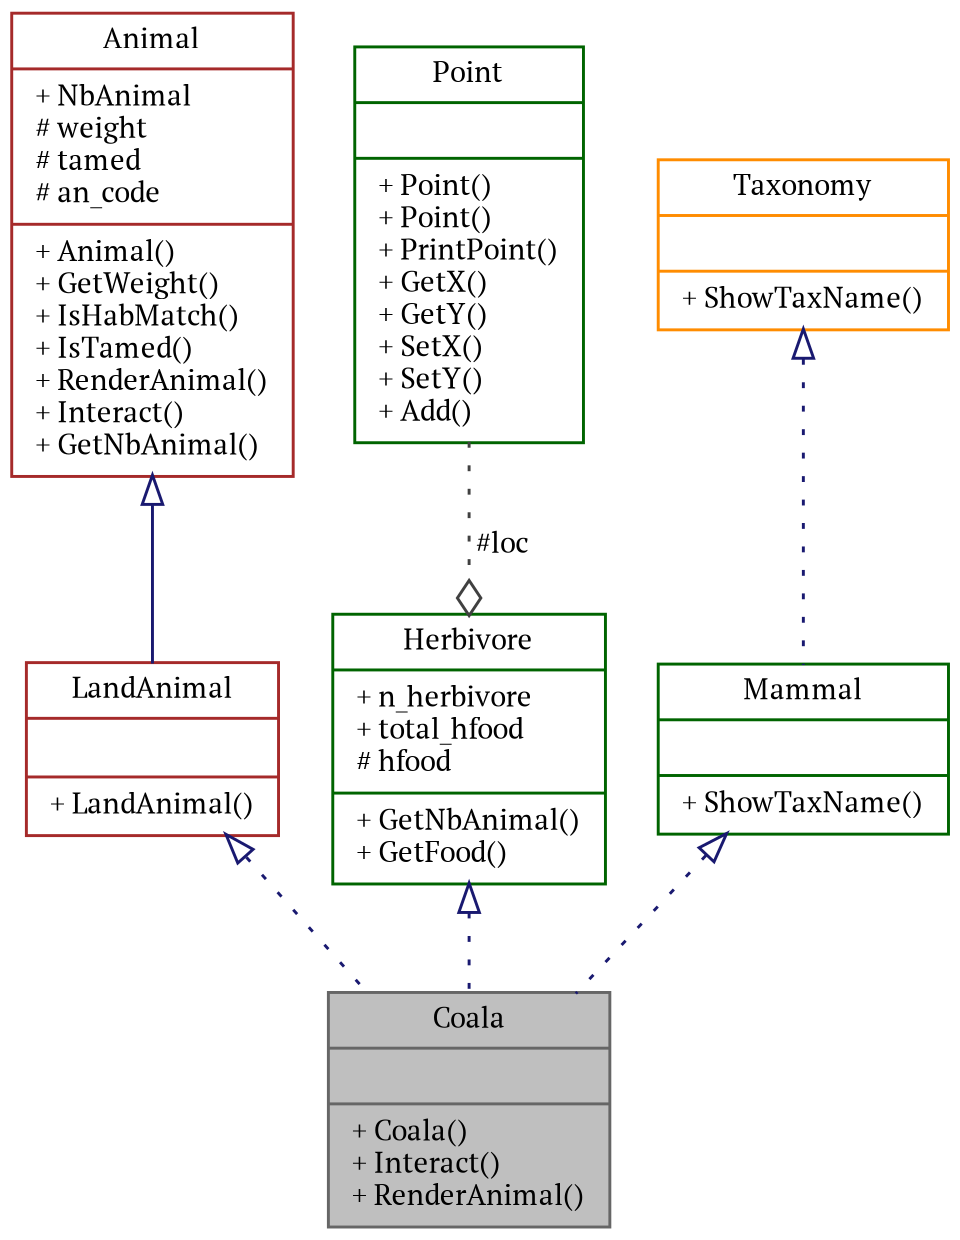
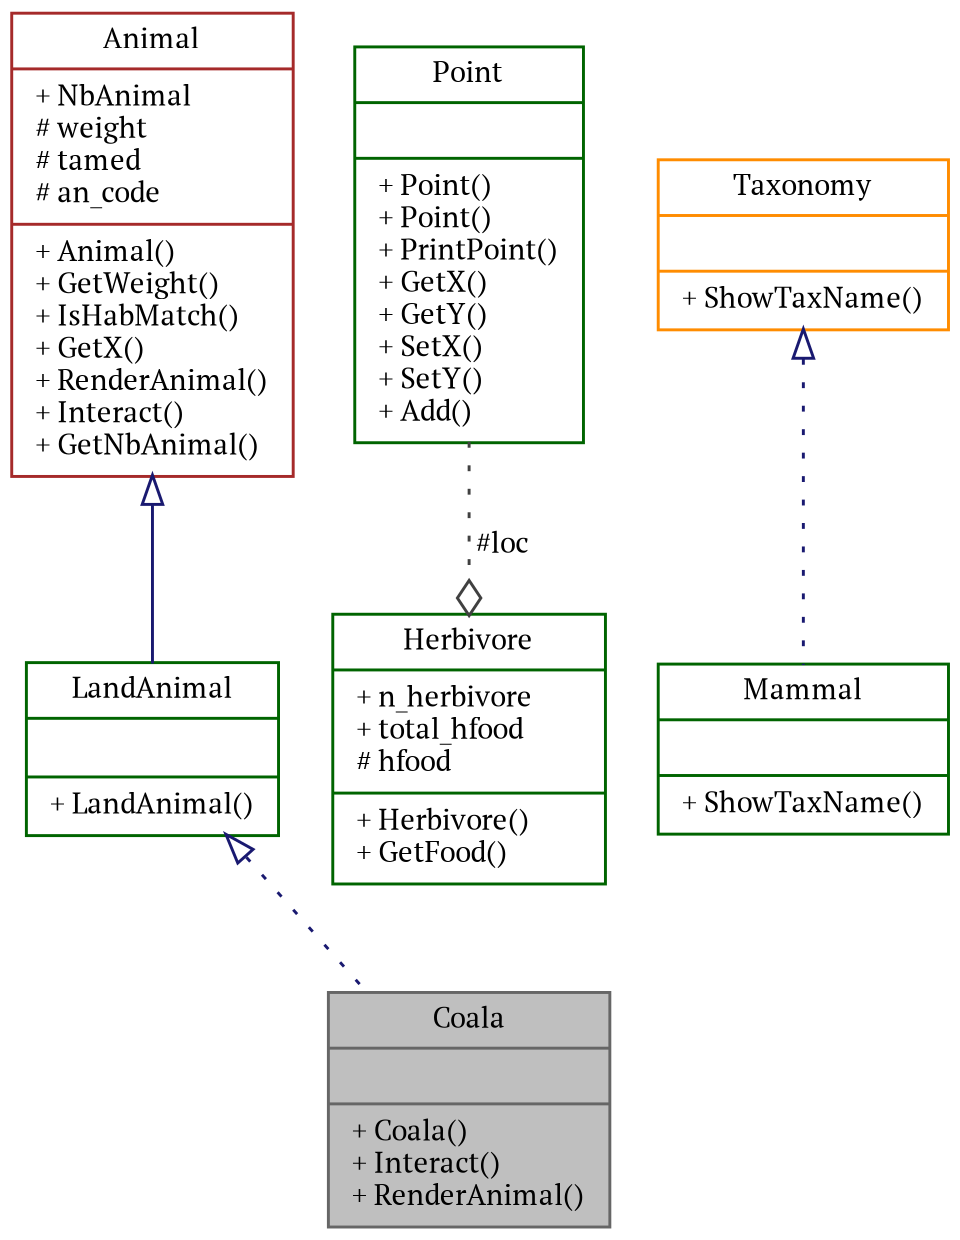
(116, 349) -> (91, 349)
(152, 749) -> (152, 749)
(469, 821) -> (444, 821)
(641, 924) -> none
(469, 953) -> none
